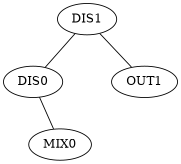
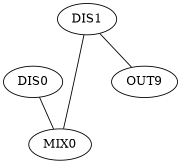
(60, 51) -> (74, 82)
(145, 82) -> (145, 82)
